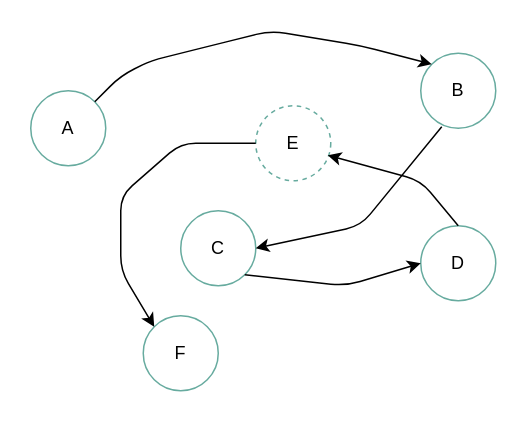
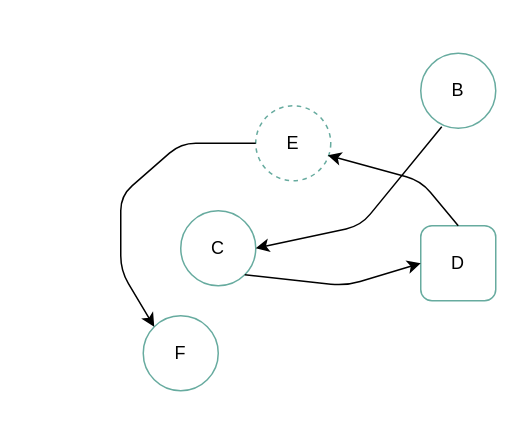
(255, 35) -> none
(68, 128) -> none
(458, 263) -> (458, 263)
